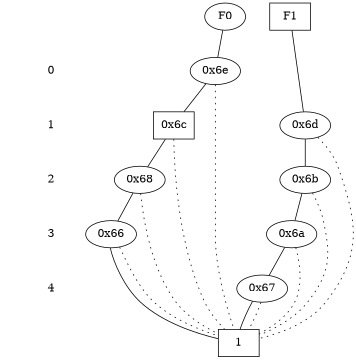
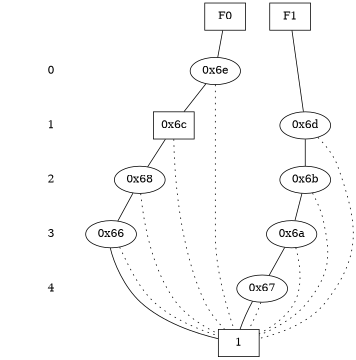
(225, 17) -> (225, 17)
